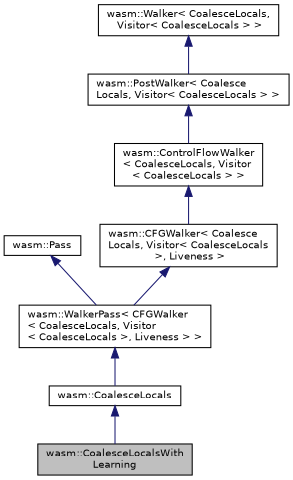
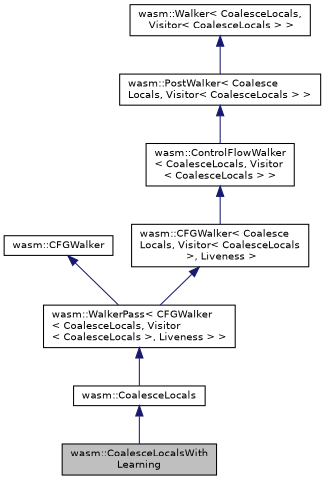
(42, 246) -> (59, 246)
